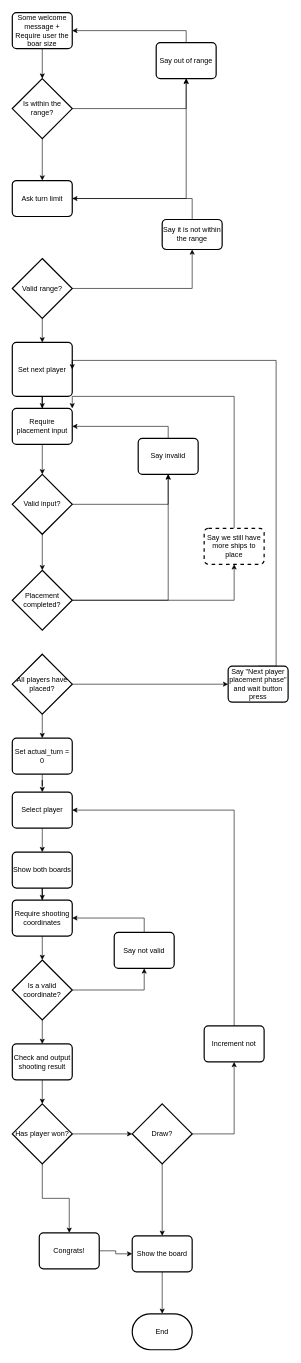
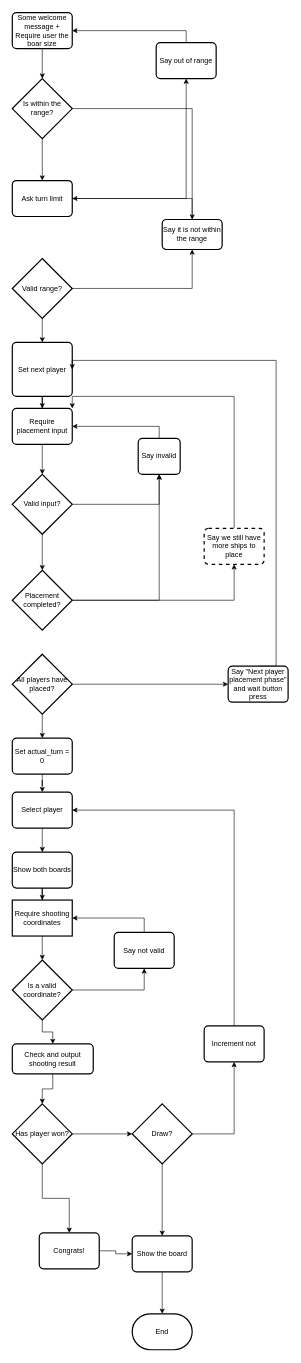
(183, 108) -> (192, 150)
(168, 456) -> (159, 456)
(42, 918) -> (42, 918)
(42, 1062) -> (53, 1059)
